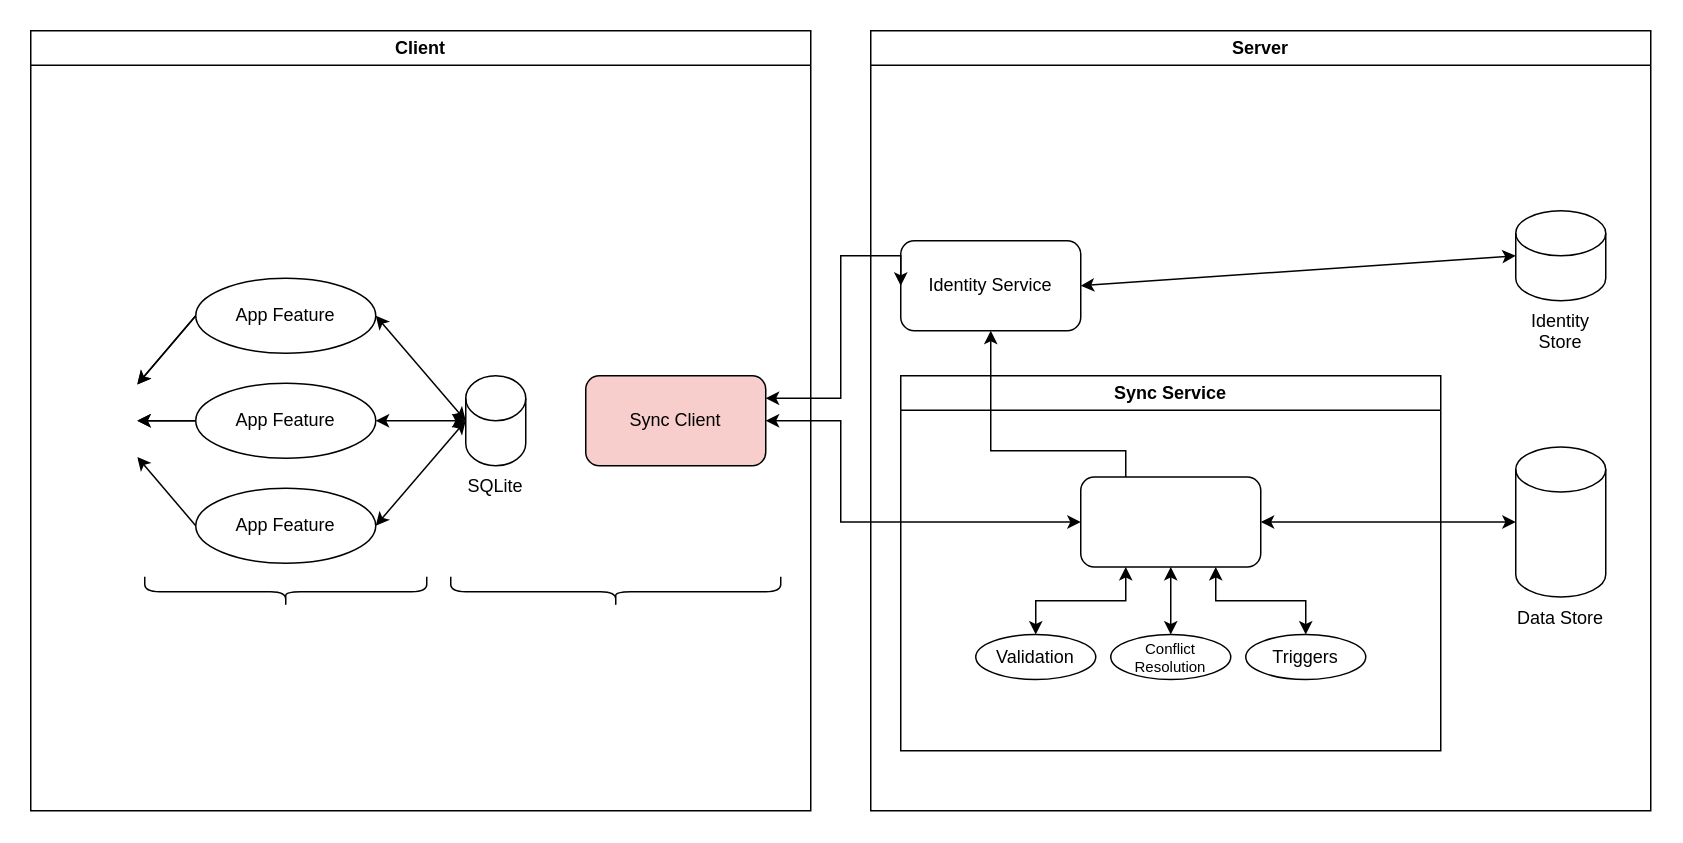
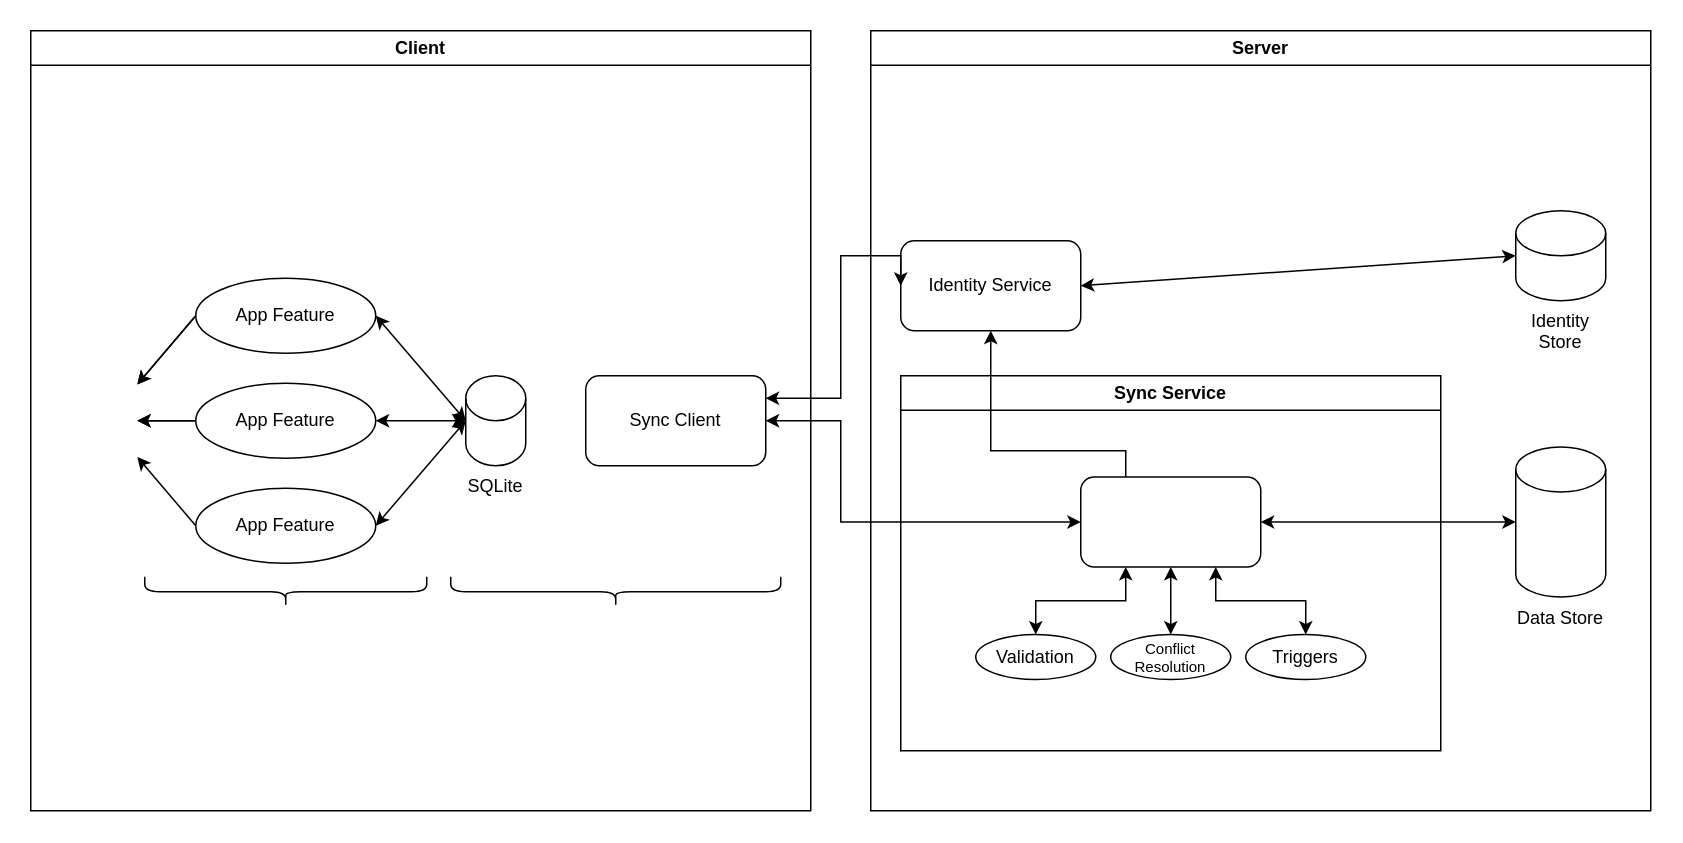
(676, 421) -> (676, 421)
